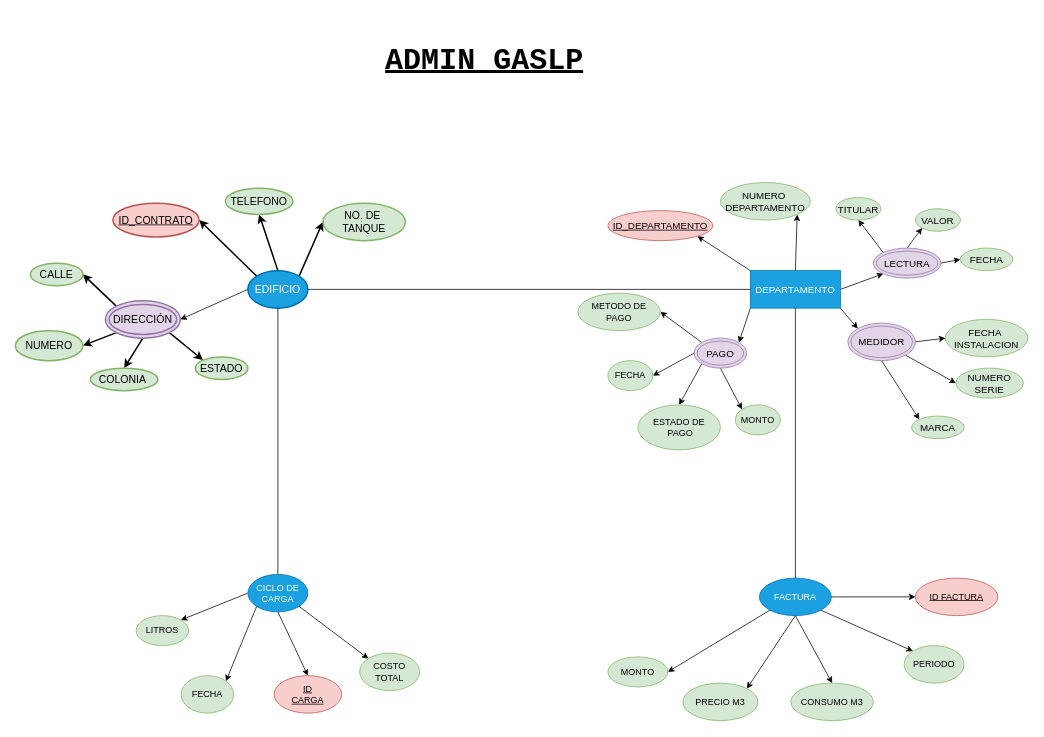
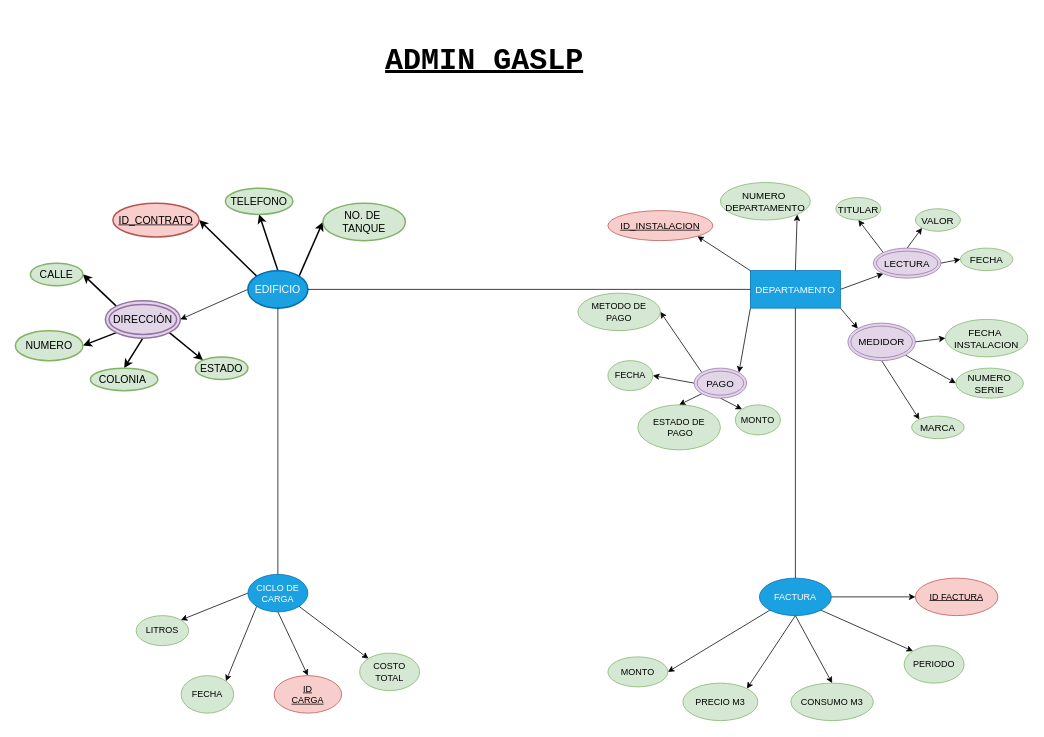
(660, 225) -> (660, 225)
(720, 353) -> (720, 383)
